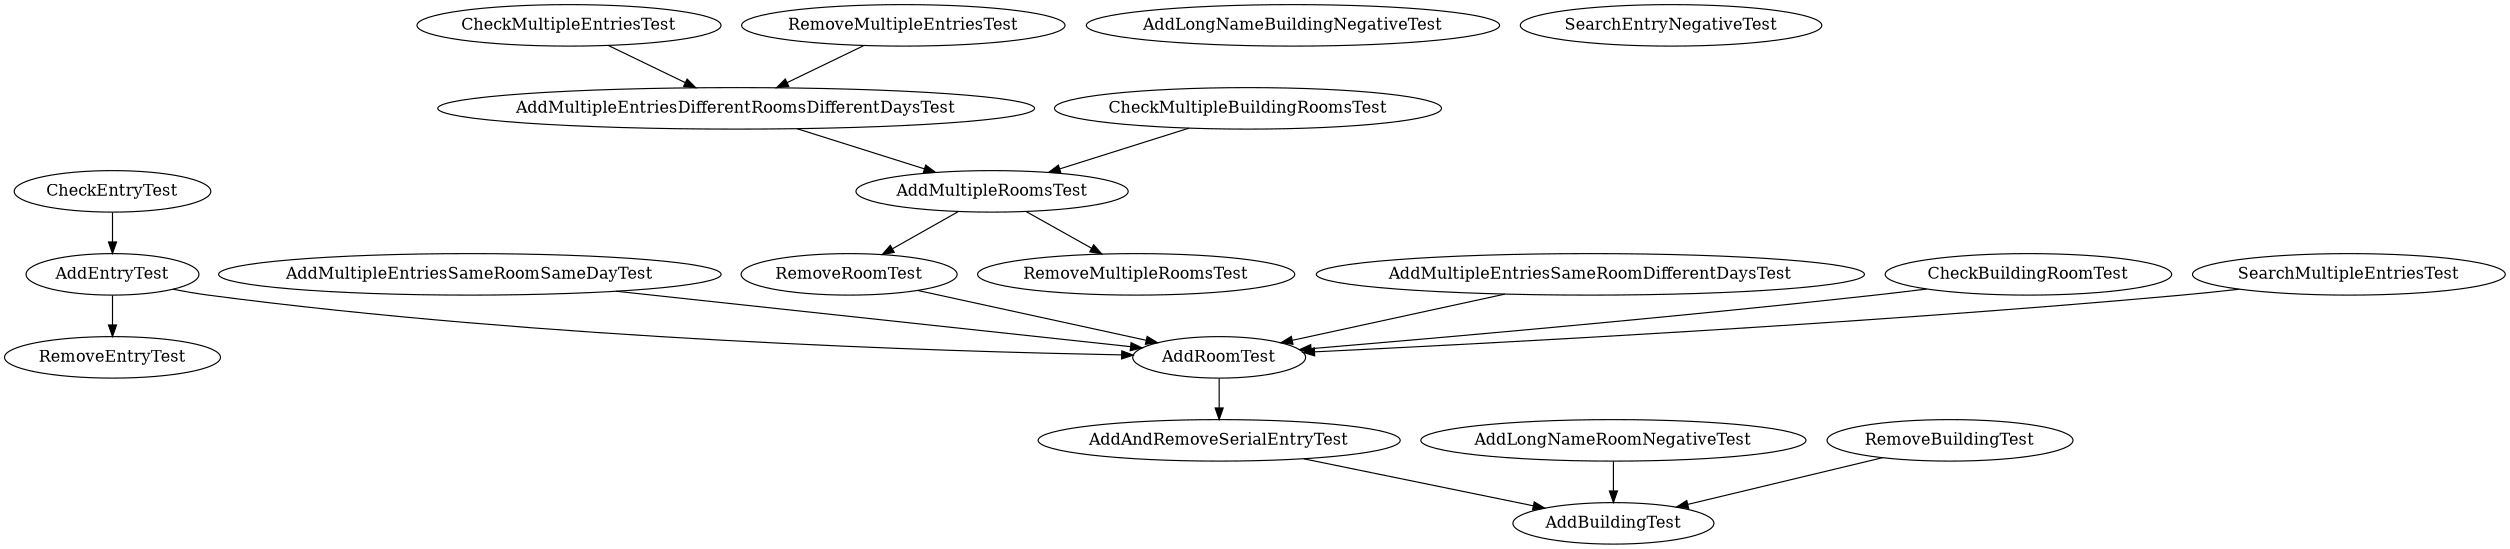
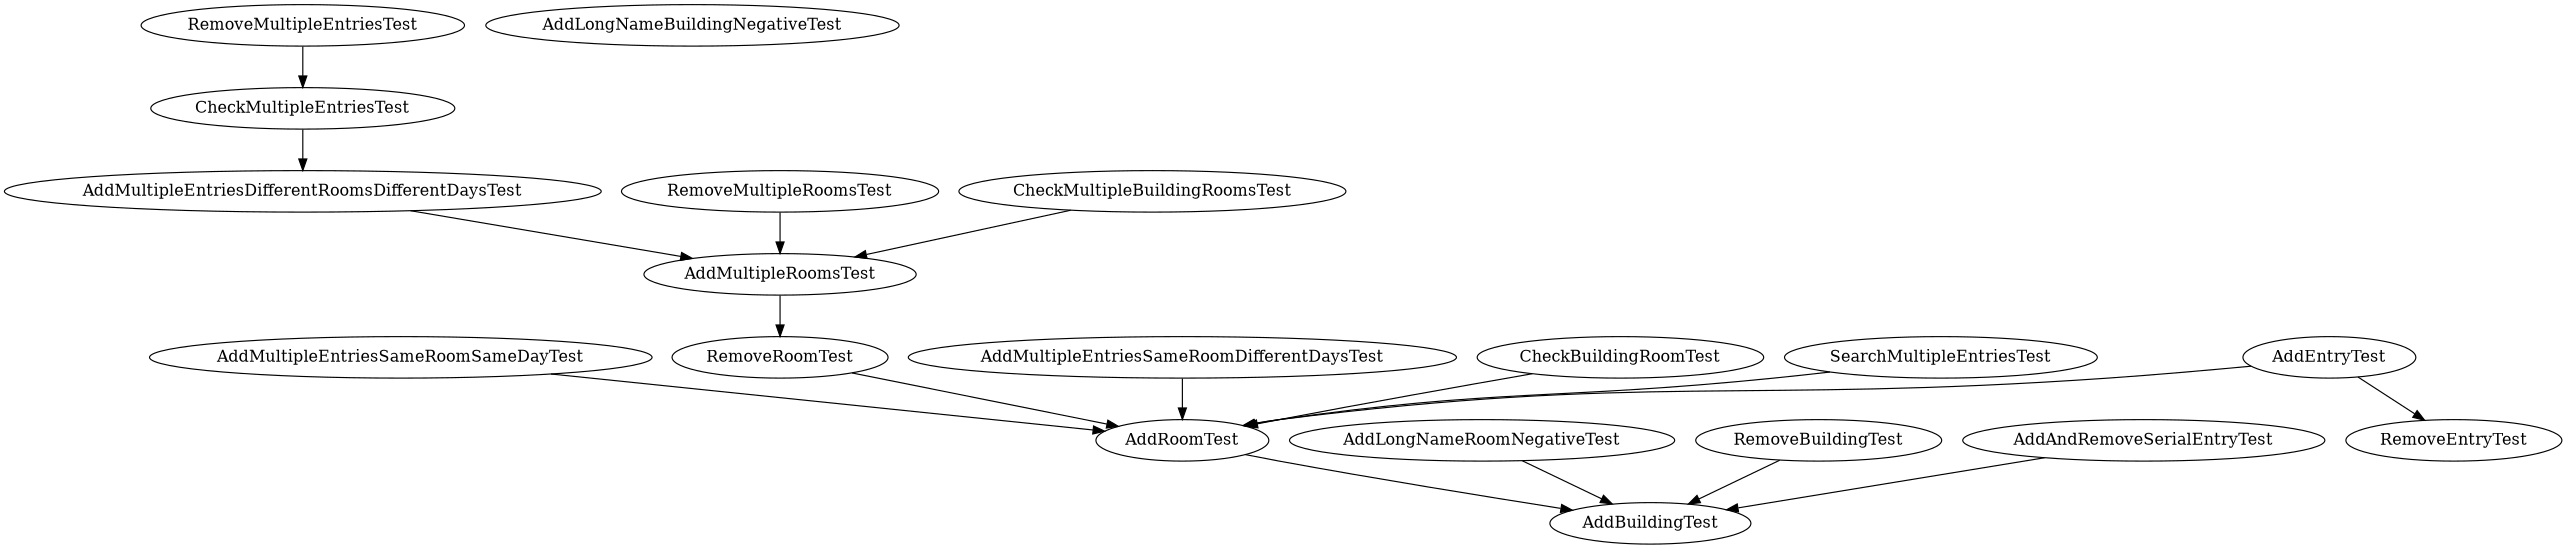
(1671, 25) -> none
(825, 64) -> (303, 61)
(113, 191) -> none
(1059, 230) -> (780, 227)
(1219, 393) -> (1403, 483)
